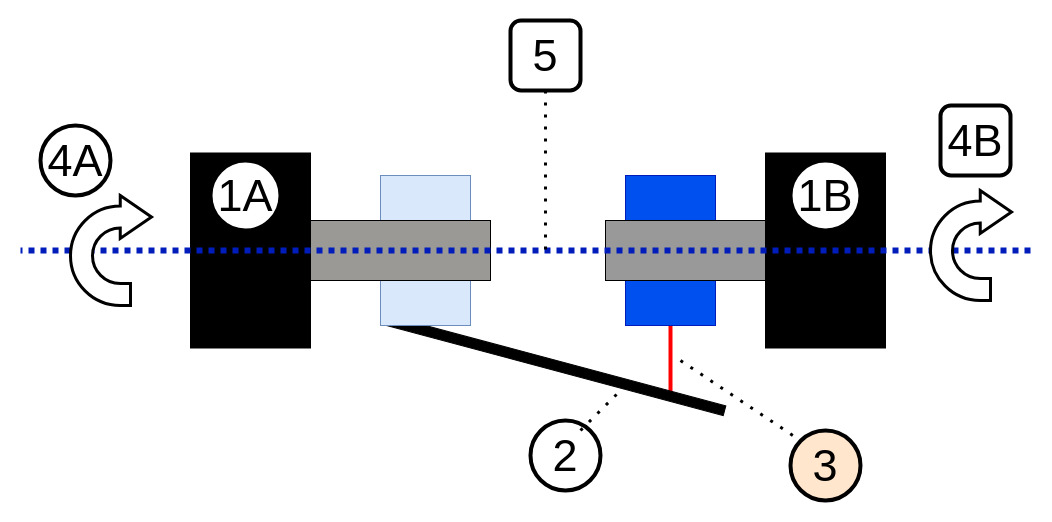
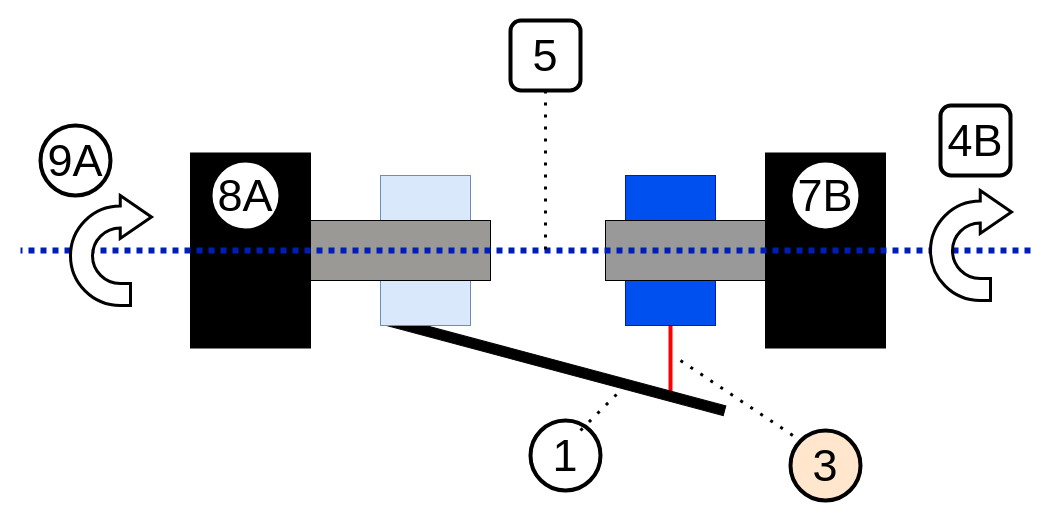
(76, 161) -> (76, 161)
(246, 196) -> (246, 196)
(826, 196) -> (826, 196)
(566, 456) -> (566, 456)
